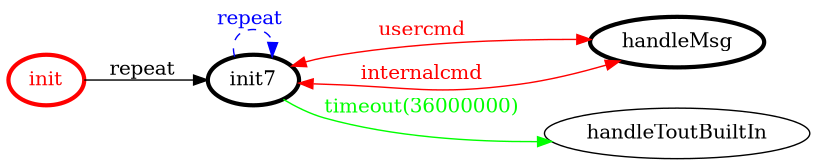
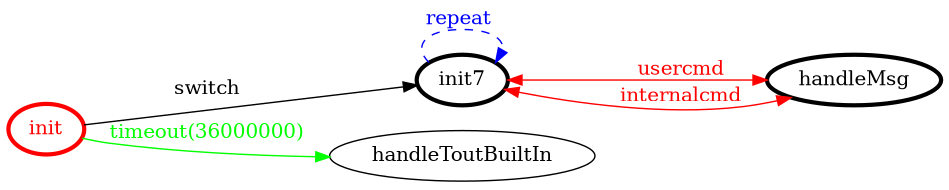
(146, 70) -> (207, 89)
(408, 134) -> (199, 152)
